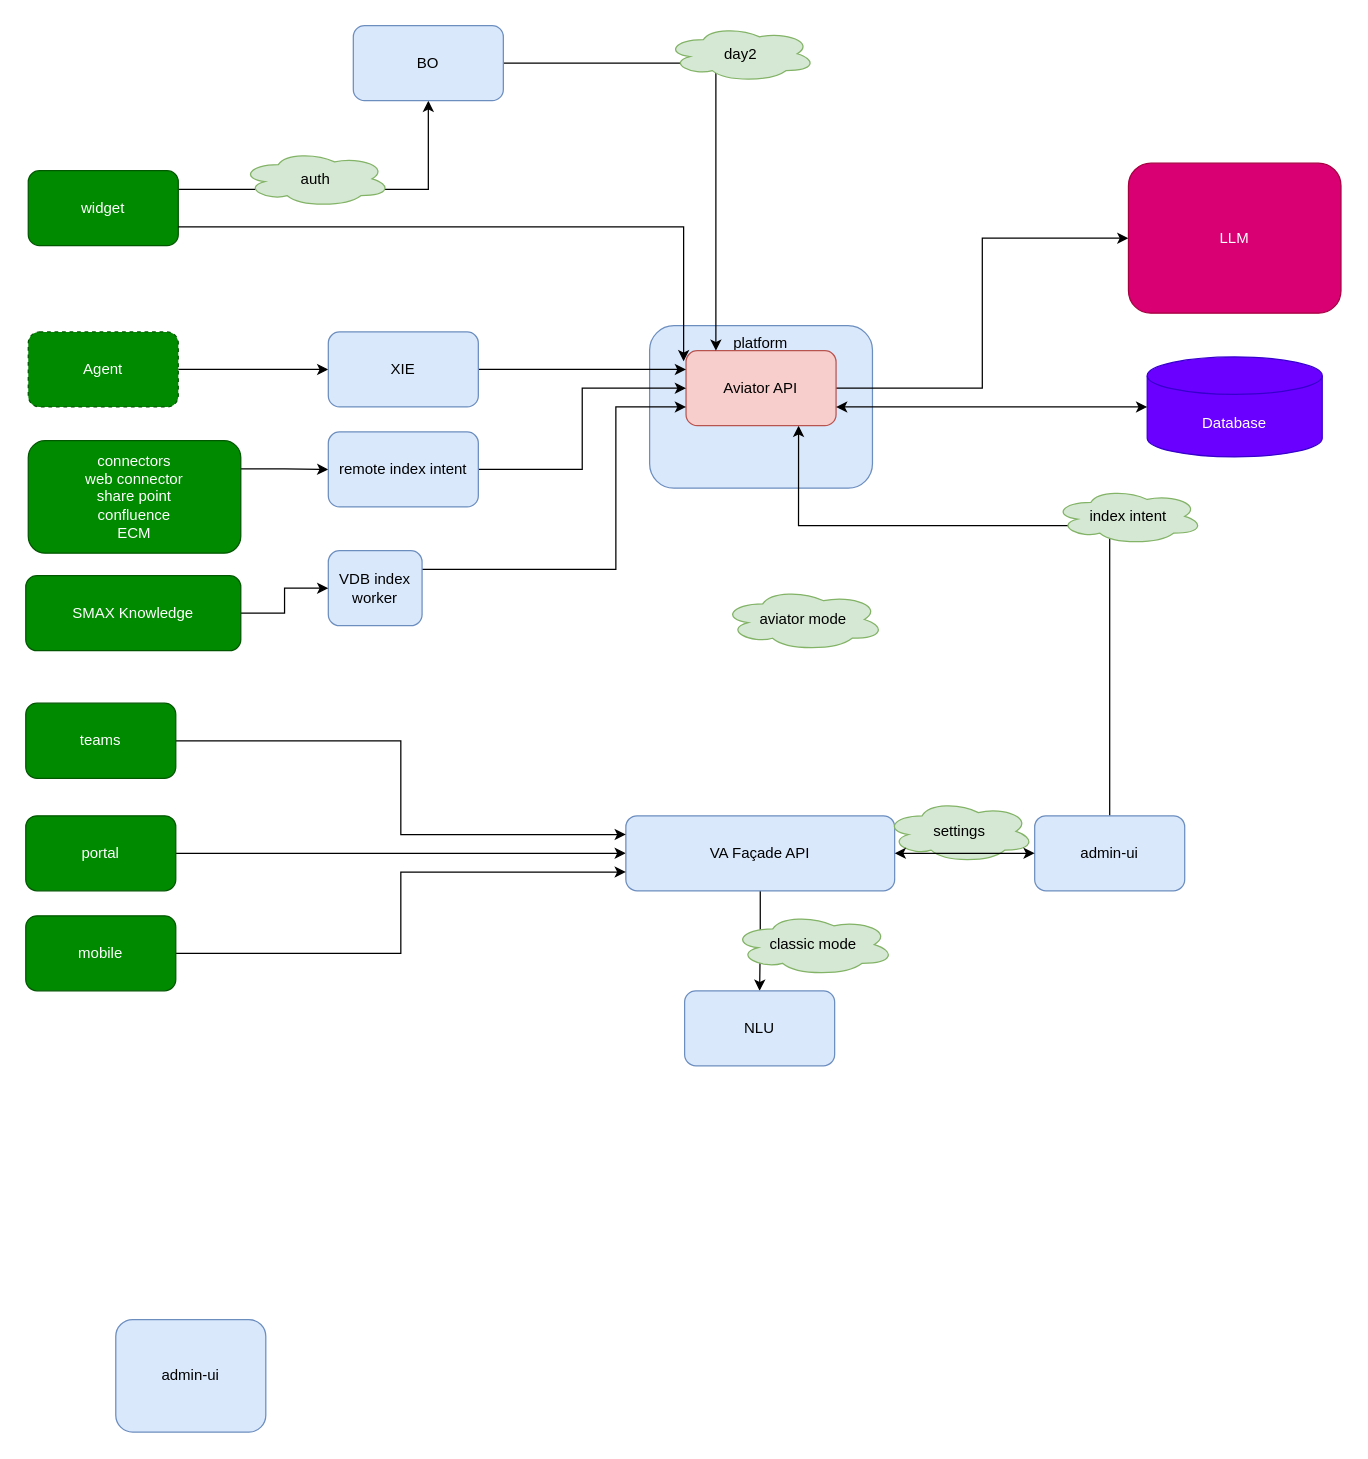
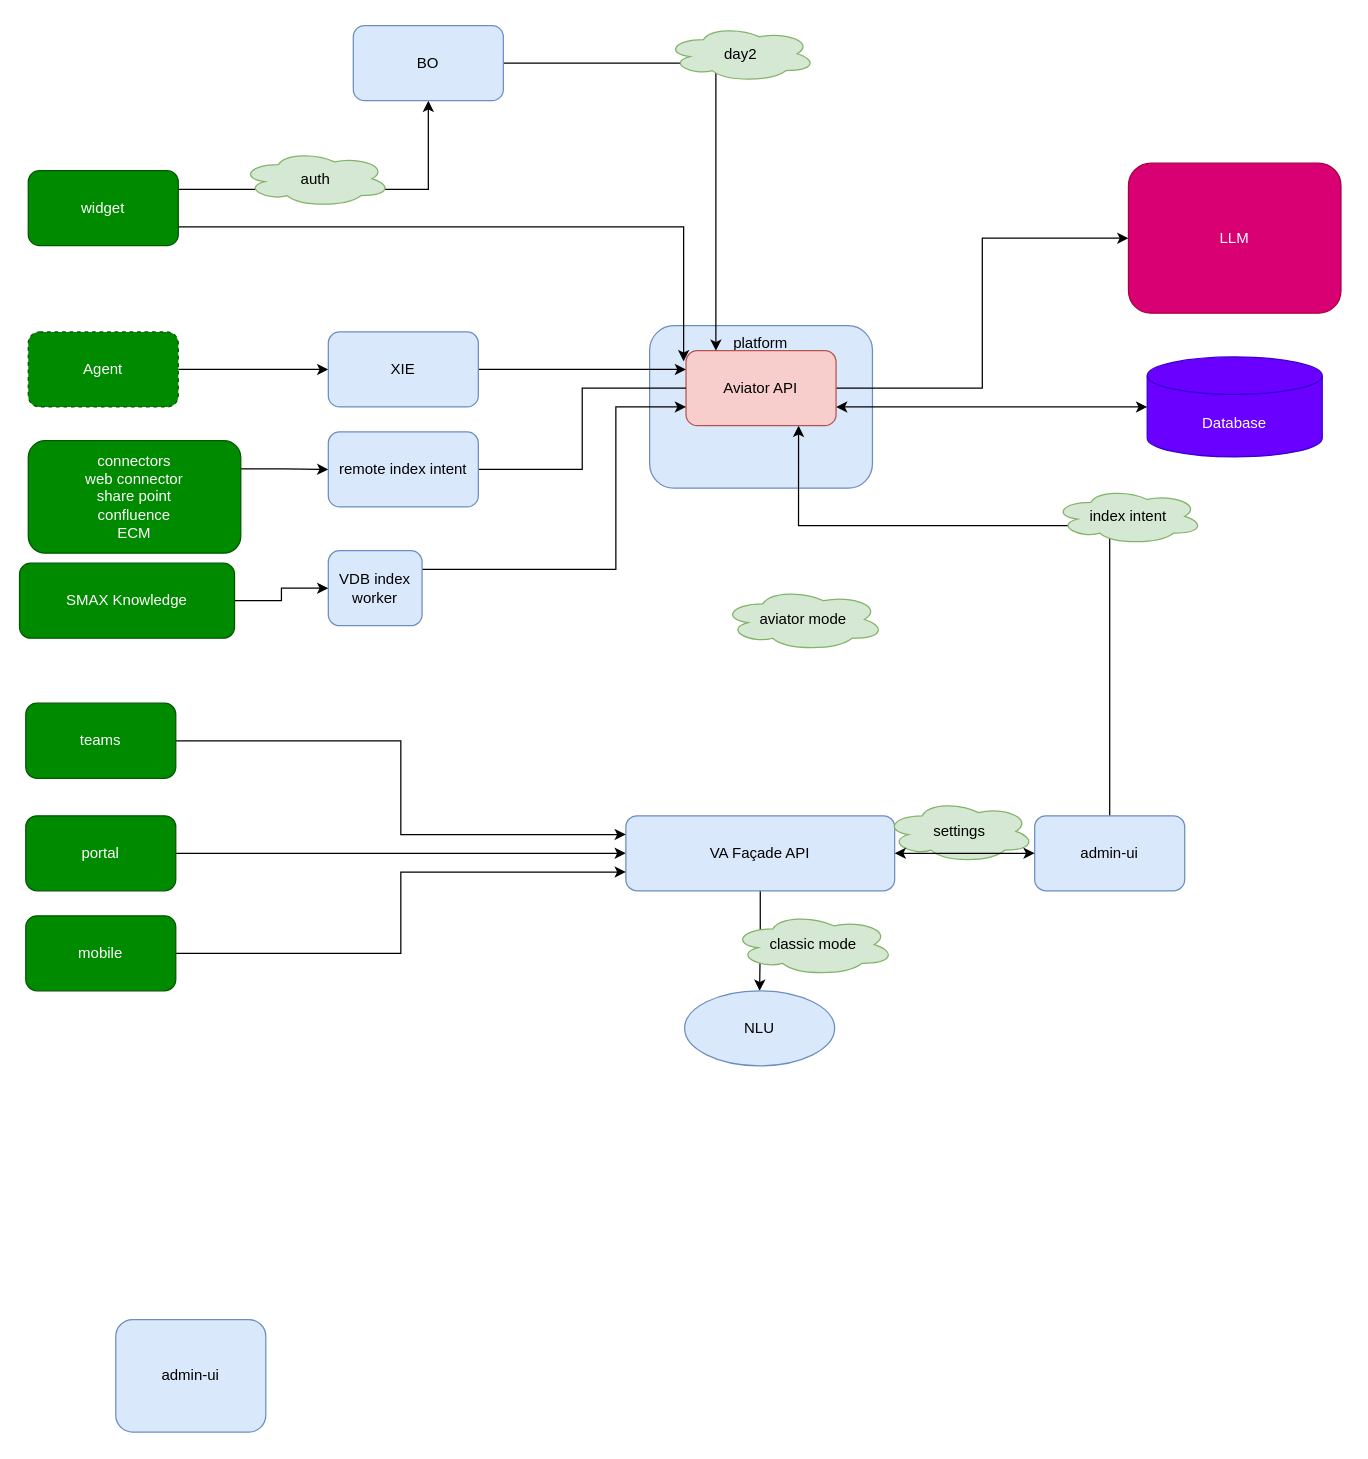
(676, 388) -> (679, 388)
(133, 613) -> (127, 601)
(759, 1028) -> (759, 1028)
